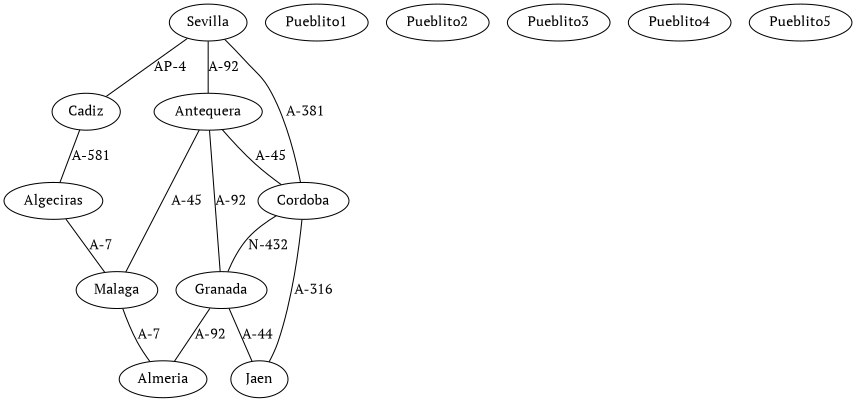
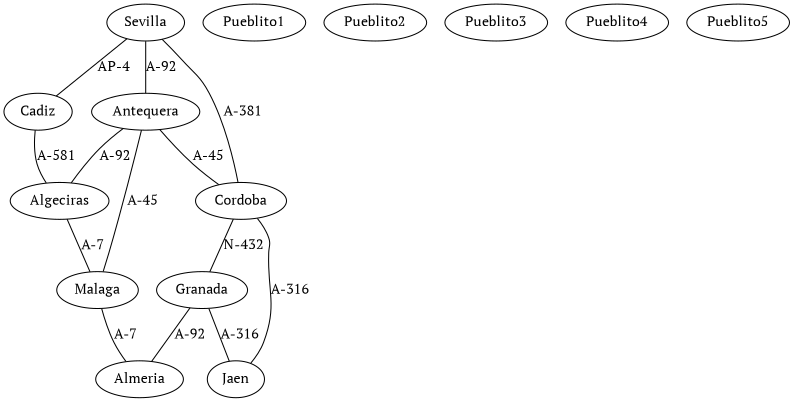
(215, 201) -> (95, 153)
(258, 335) -> (240, 335)
